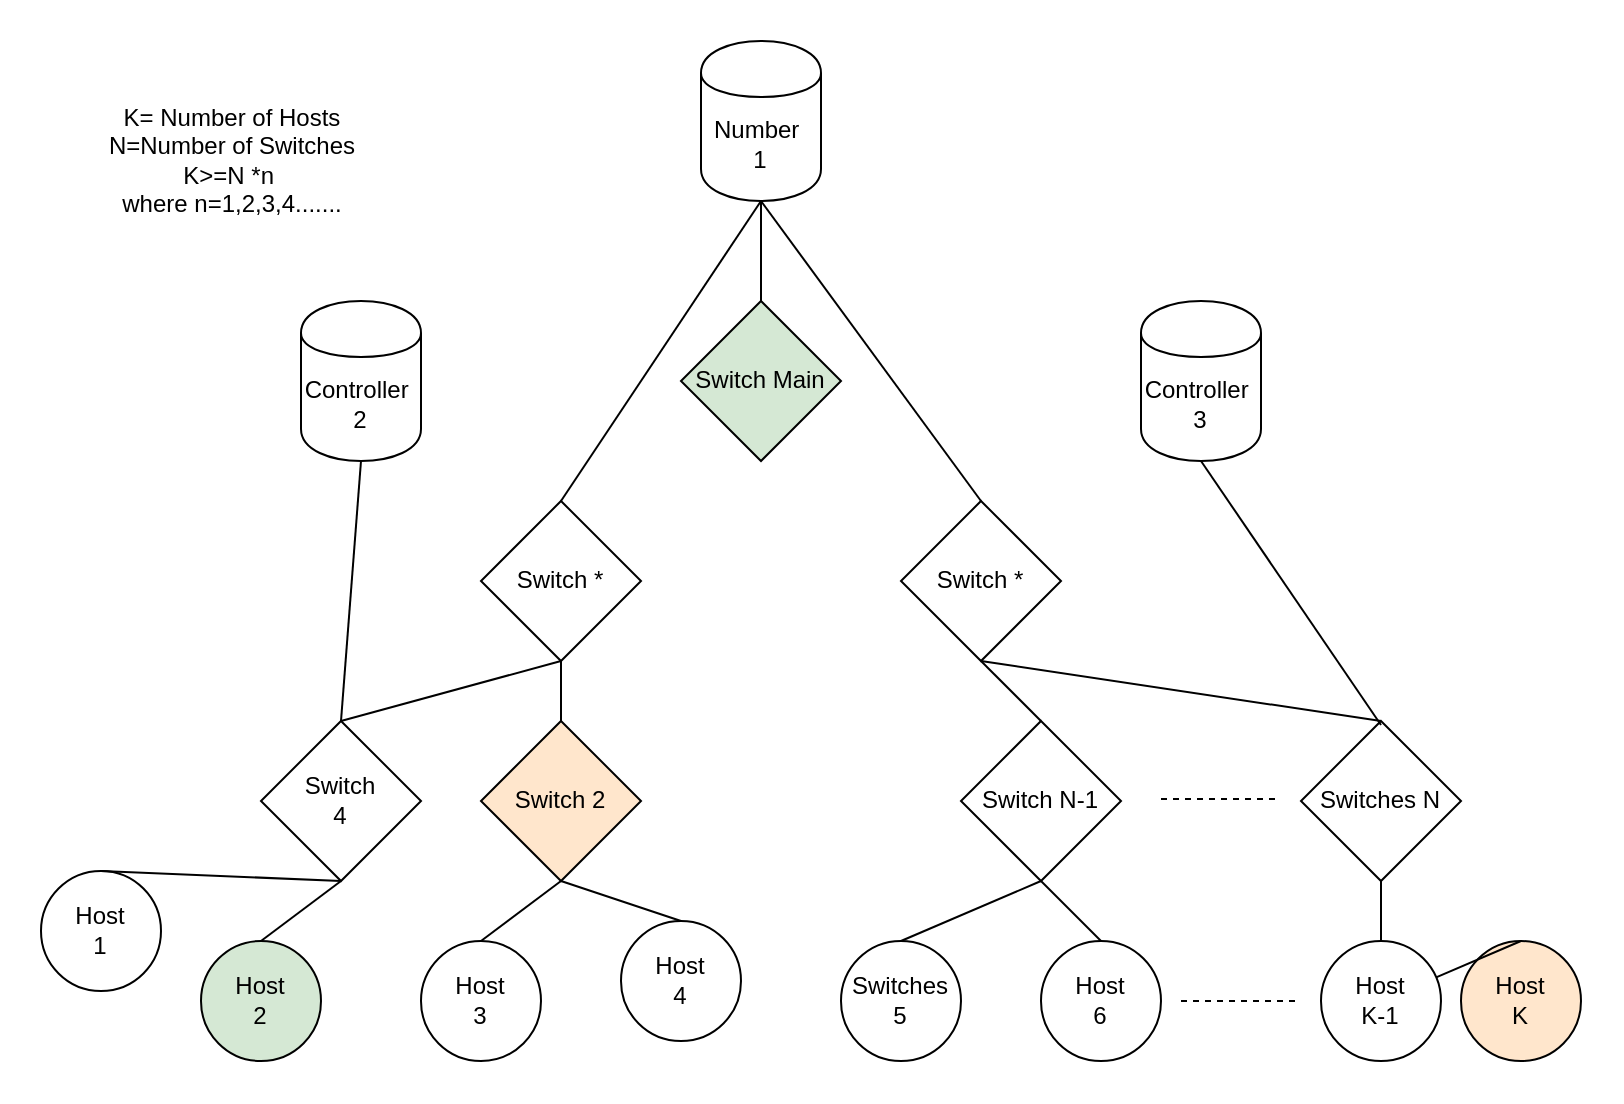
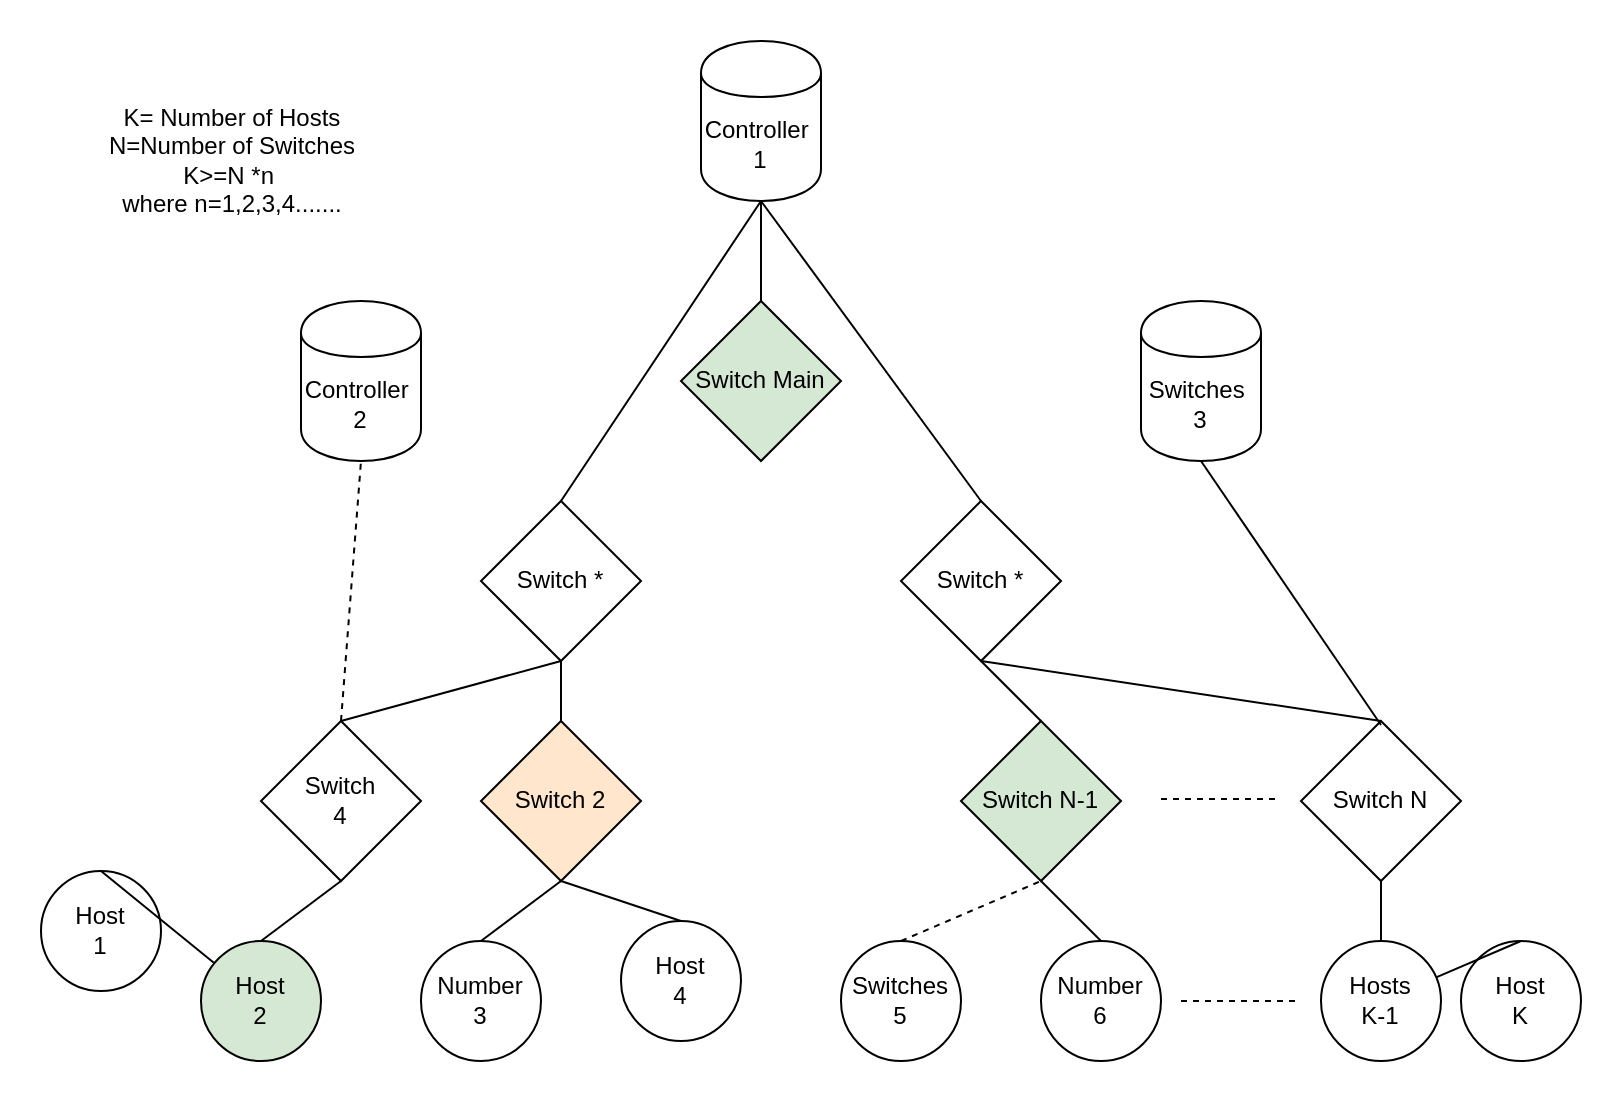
(761, 145) -> (761, 145)
(1201, 405) -> (1201, 405)
(351, 589) -> (351, 589)
(1041, 801) -> (1041, 801)
(1381, 801) -> (1381, 801)
(218, 876) -> (158, 917)
(971, 911) -> (971, 911)
(481, 1001) -> (481, 1001)
(1101, 1001) -> (1101, 1001)
(1381, 1001) -> (1381, 1001)
(1521, 1001) -> (1521, 1001)
